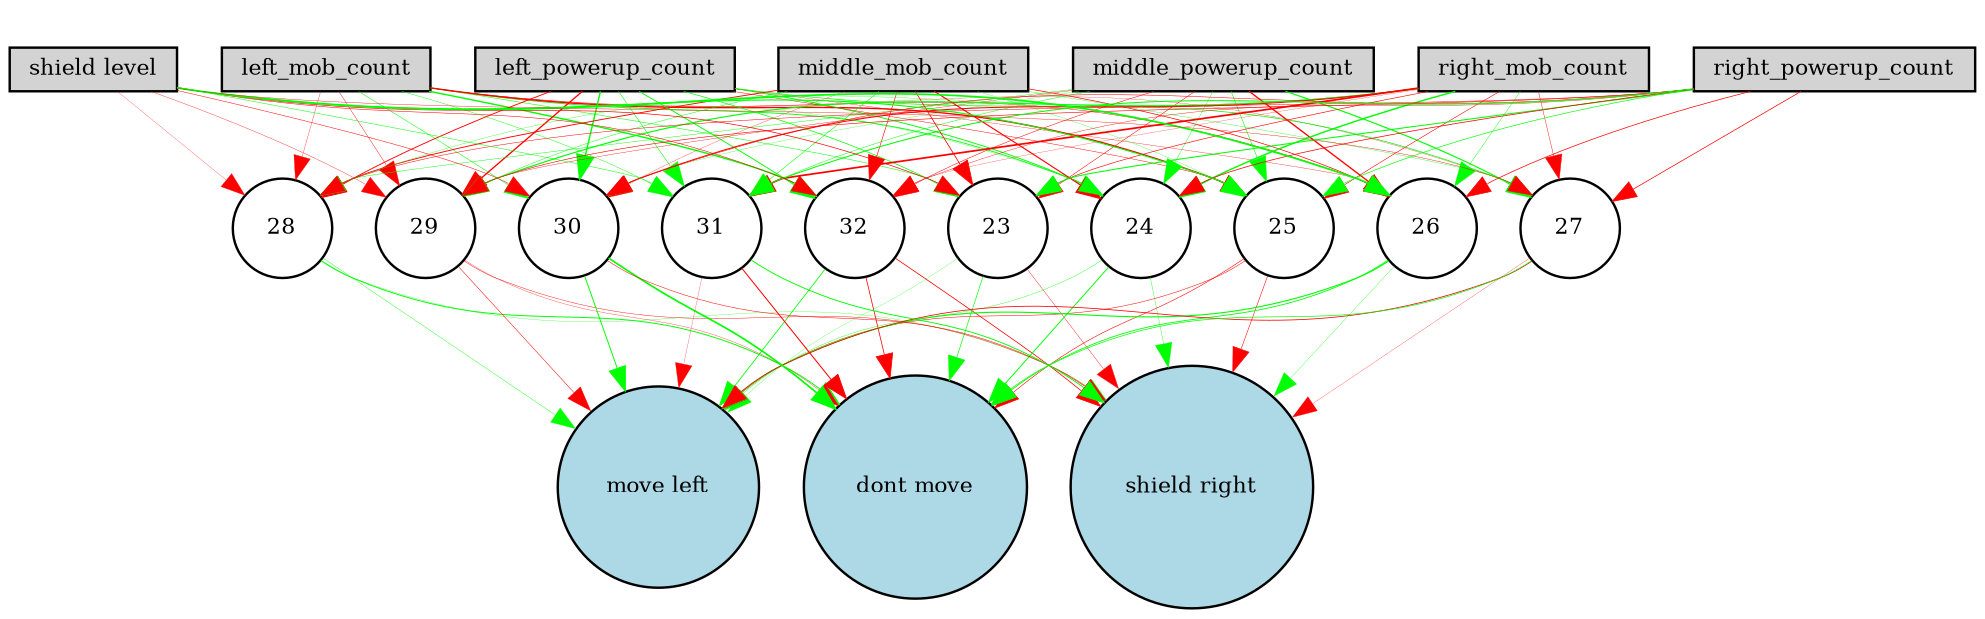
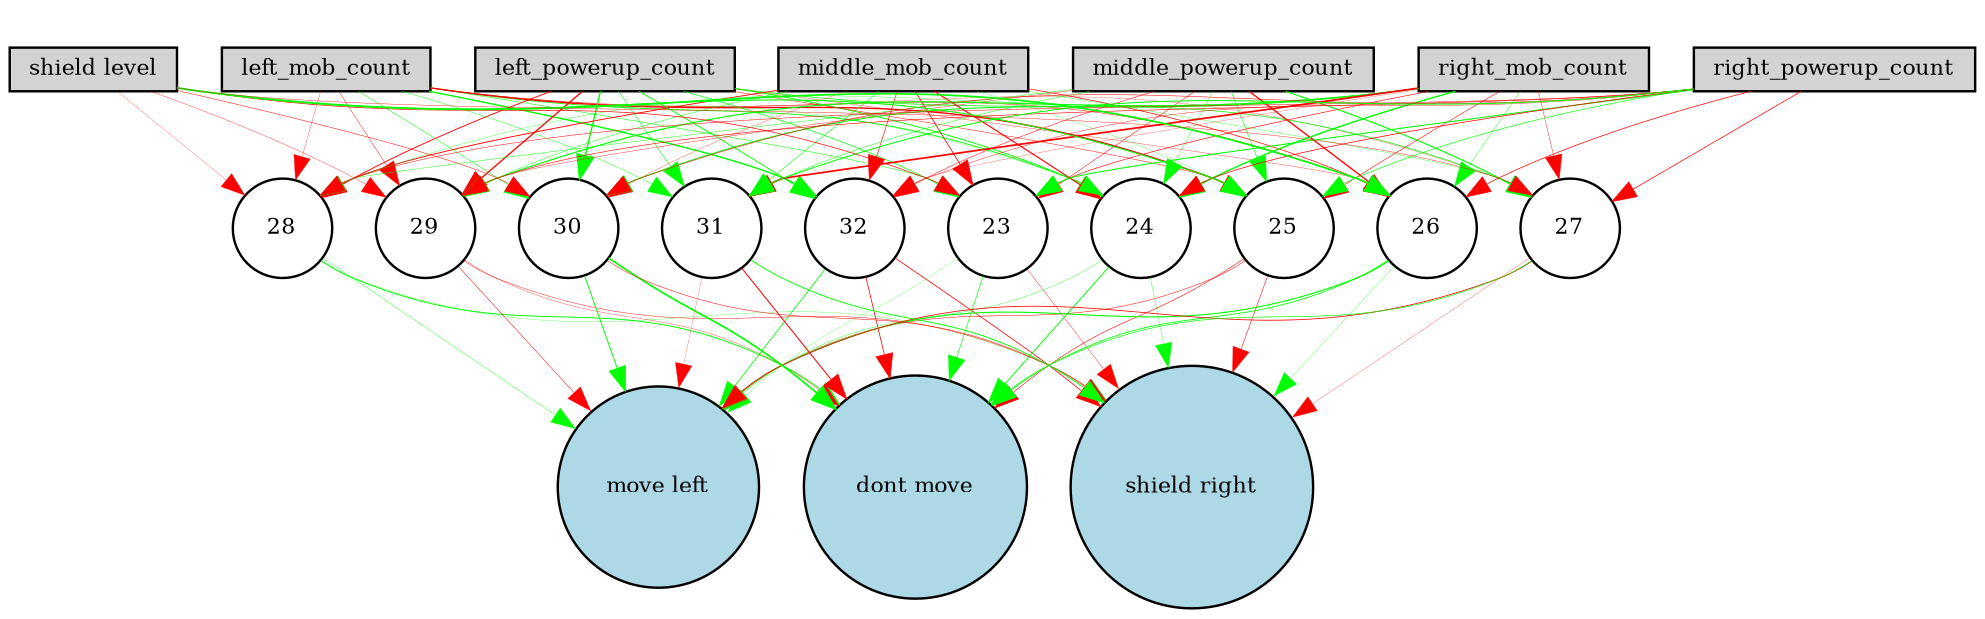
(1019, 107) -> (1019, 107)
(490, 115) -> none
(380, 125) -> none
(852, 128) -> none
